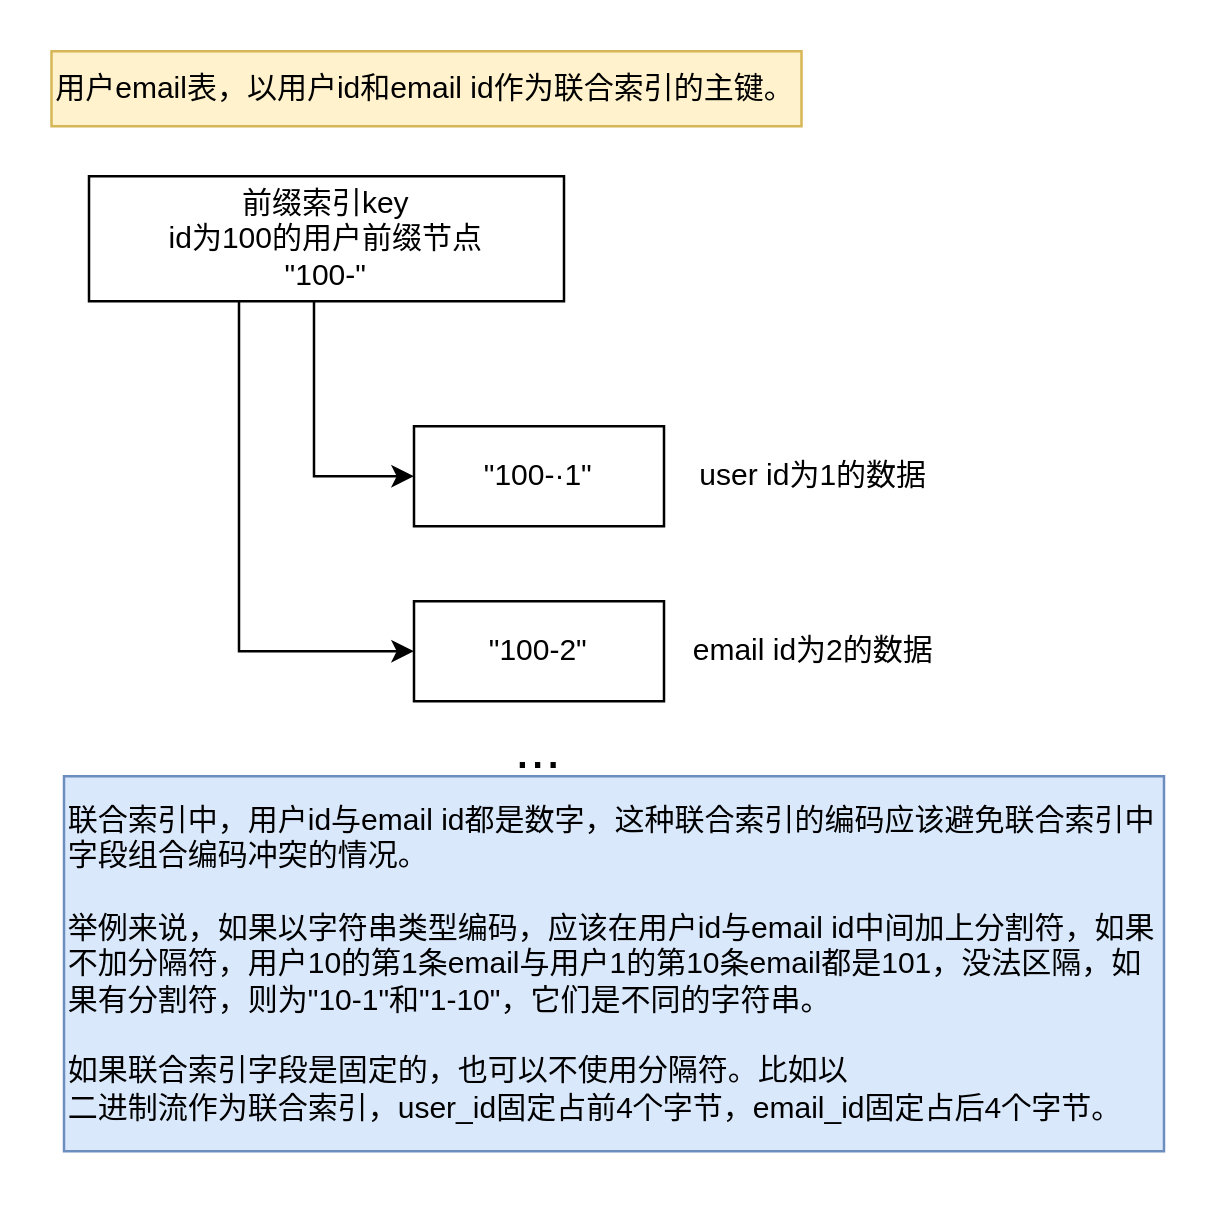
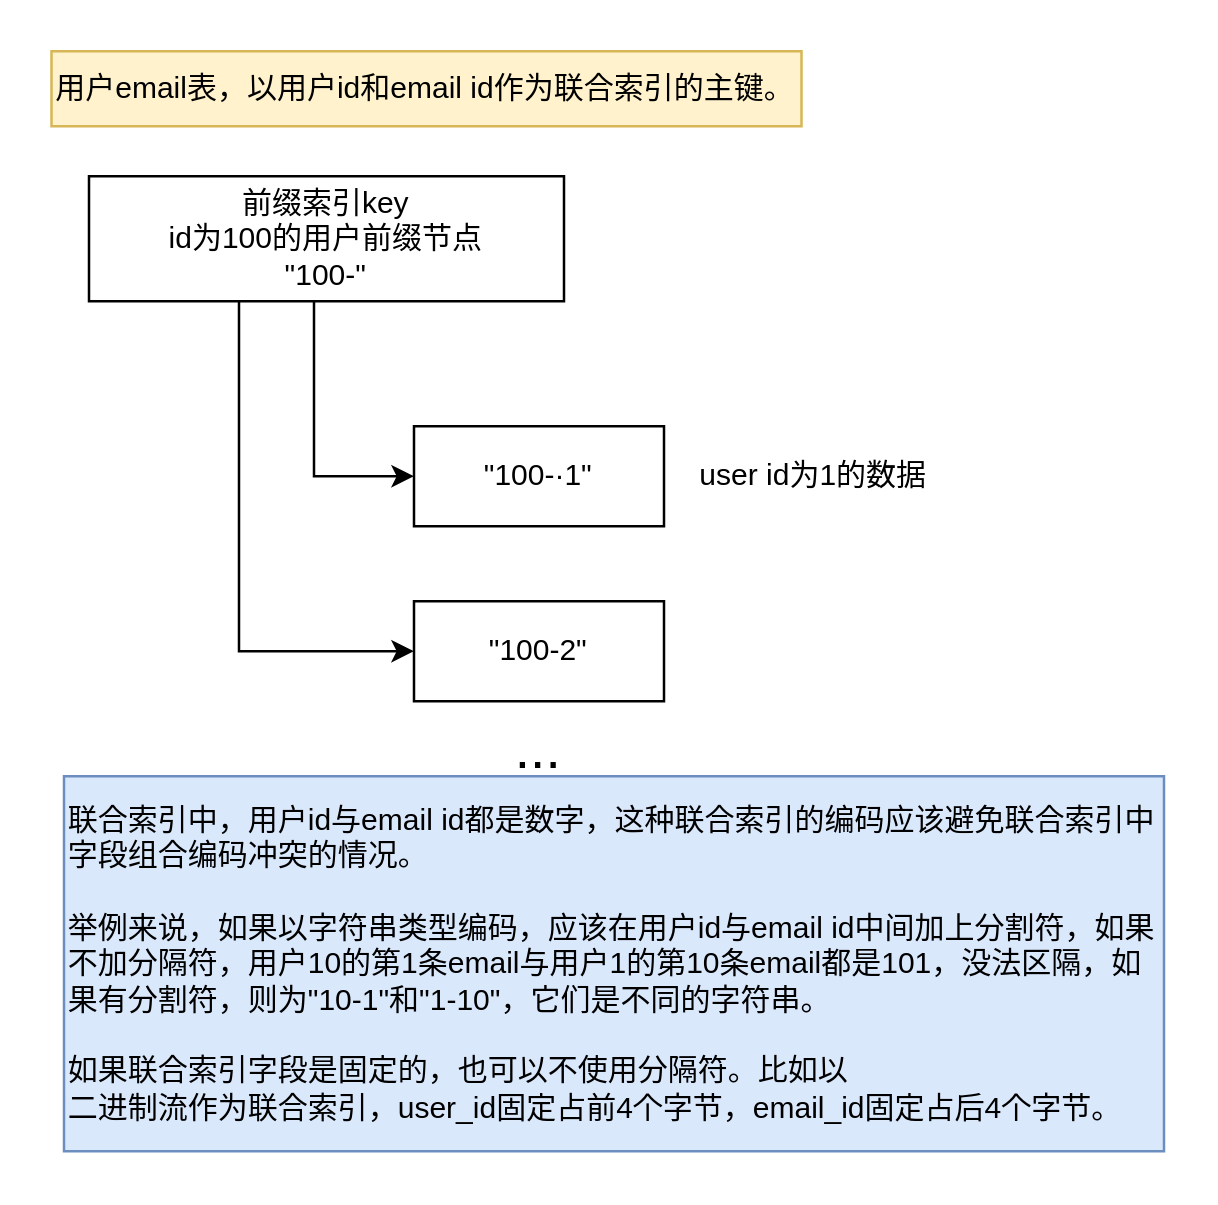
(814, 651) -> none
